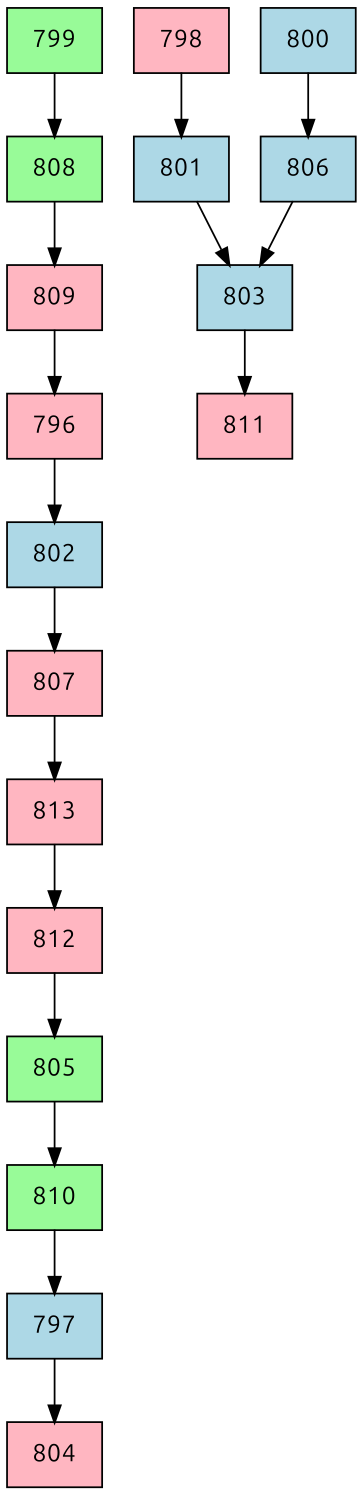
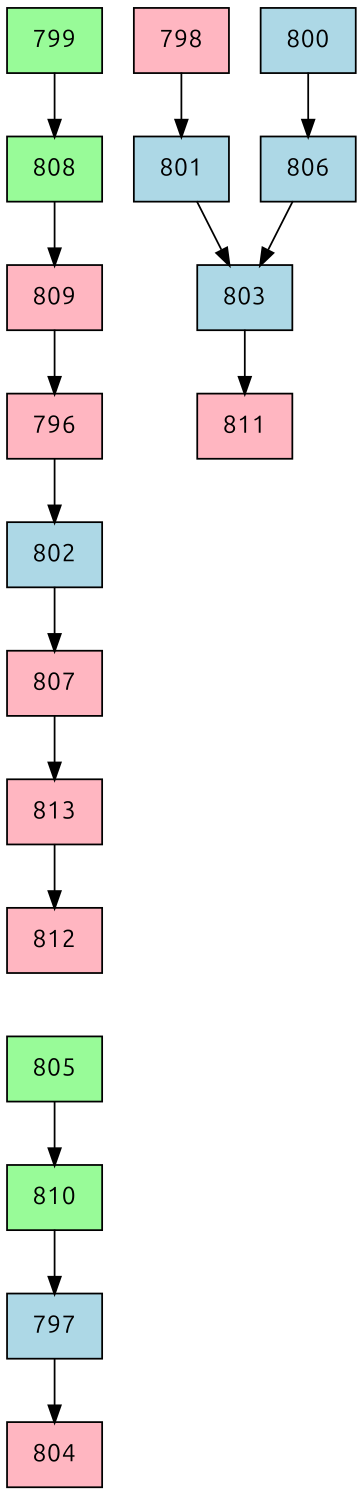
(55, 996) -> none
